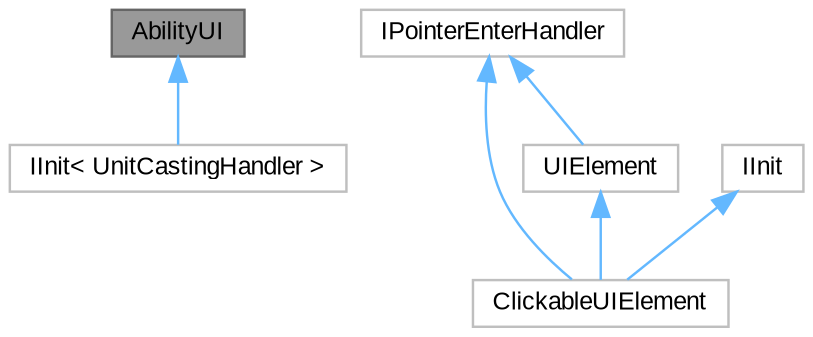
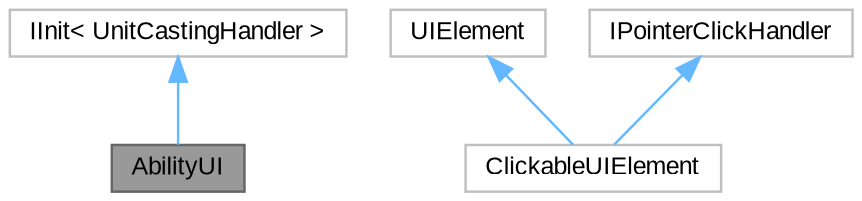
(493, 33) -> none
(178, 113) -> (178, 113)
(763, 168) -> (721, 33)
